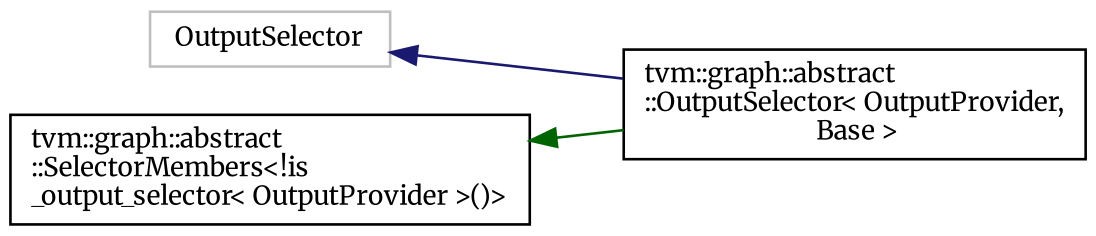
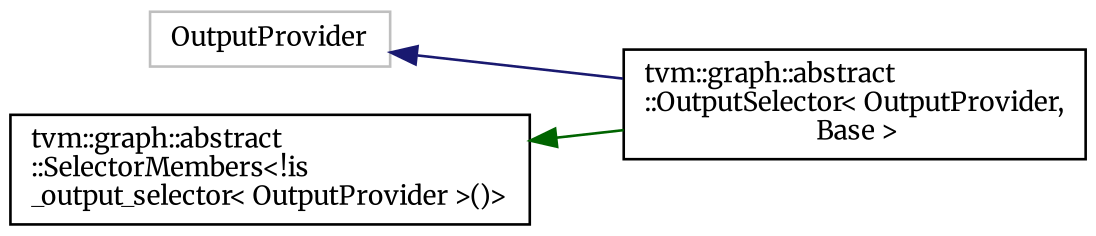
(270, 39) -> (270, 39)
